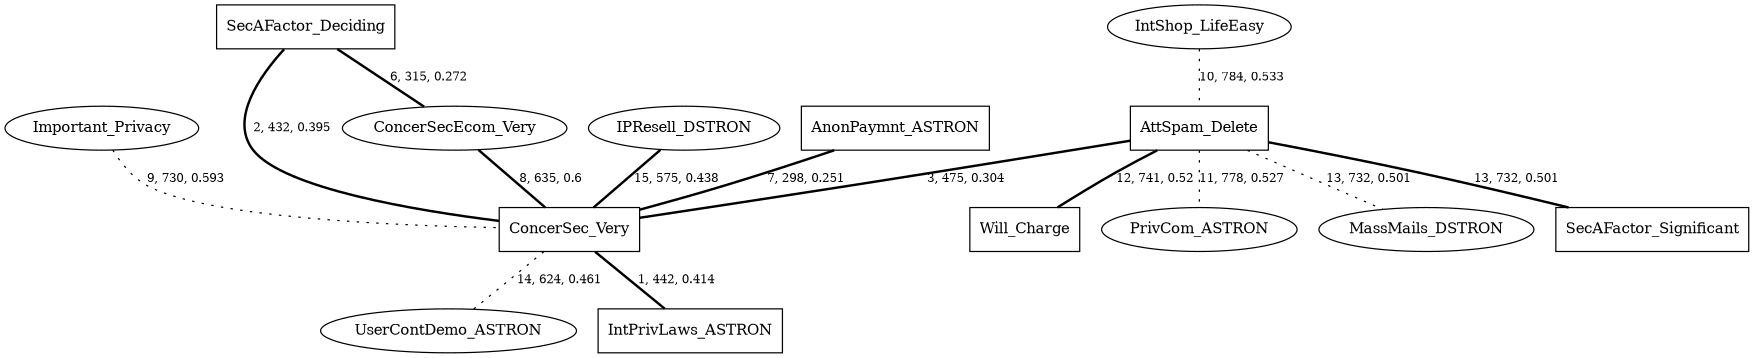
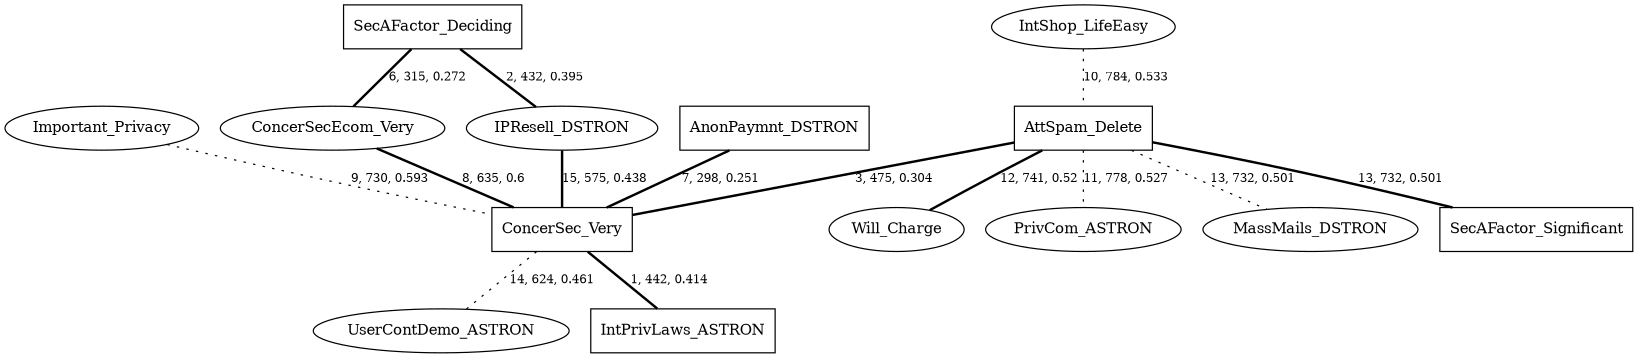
(895, 128) -> (775, 128)
(316, 184) -> (498, 78)
(1025, 230) -> (897, 230)
